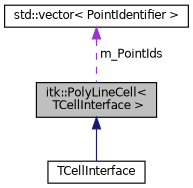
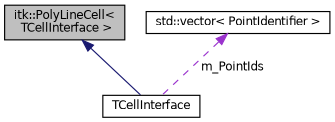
(96, 61) -> (190, 69)
